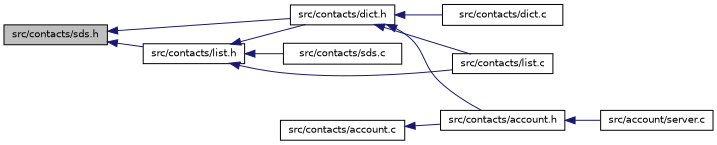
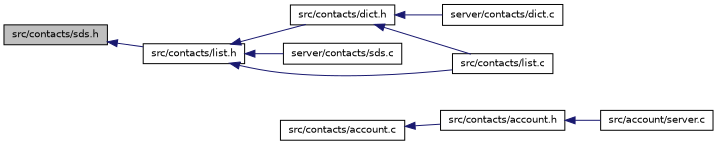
(503, 15) -> (503, 15)
(204, 25) -> none
(343, 54) -> (343, 54)
(437, 79) -> none
